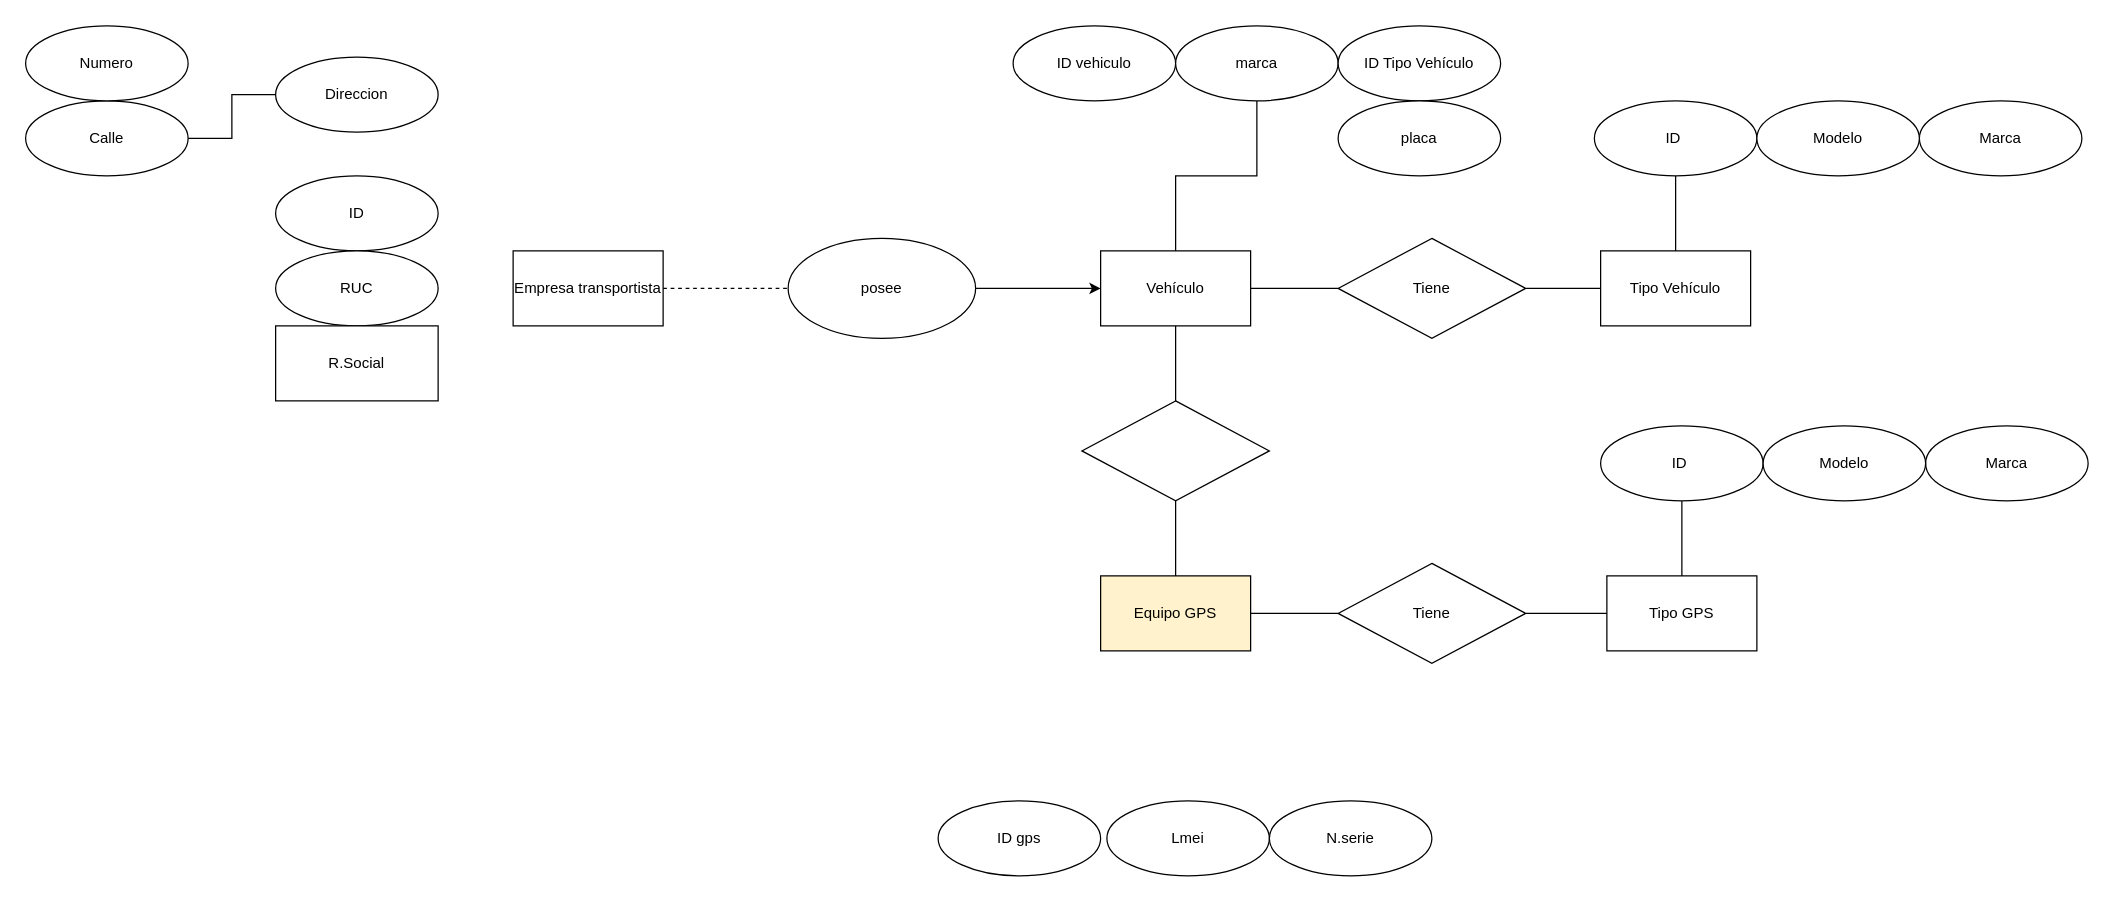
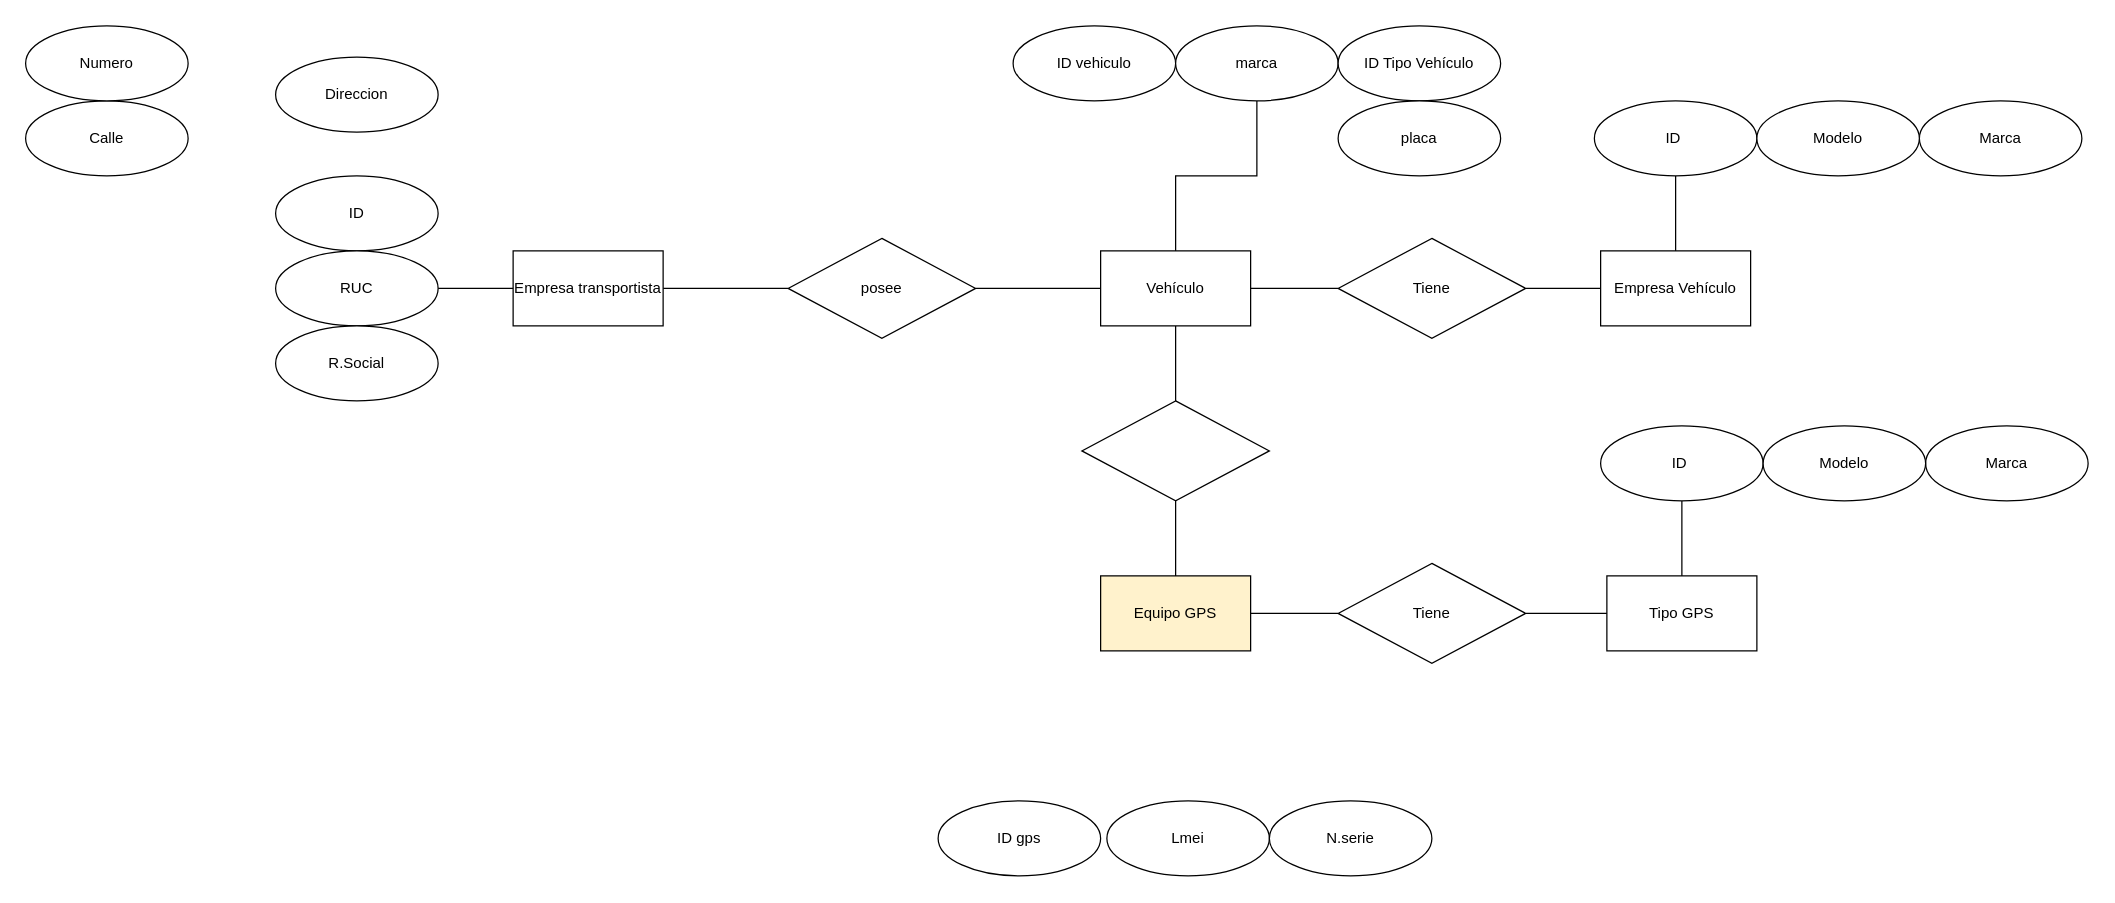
(232, 117) -> none
none -> (475, 288)
(726, 288) -> (726, 288)
(882, 288) -> (882, 288)
(1091, 288) -> (1094, 288)
(1676, 288) -> (1676, 288)
(357, 363) -> (357, 363)
